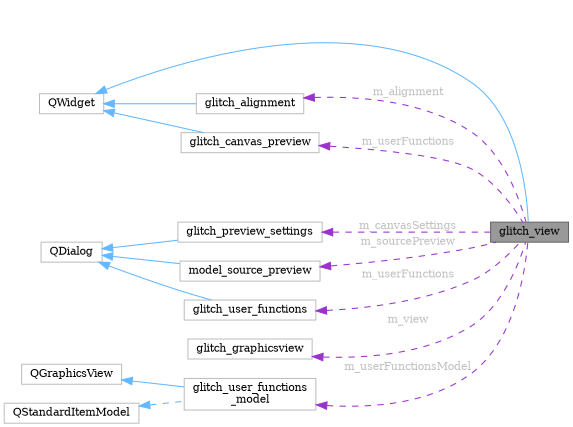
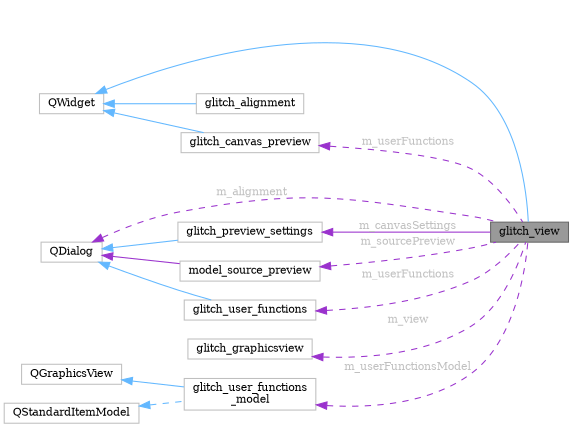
(447, 119) -> (298, 198)
(412, 232) -> (412, 232)
(146, 260) -> (146, 260)
